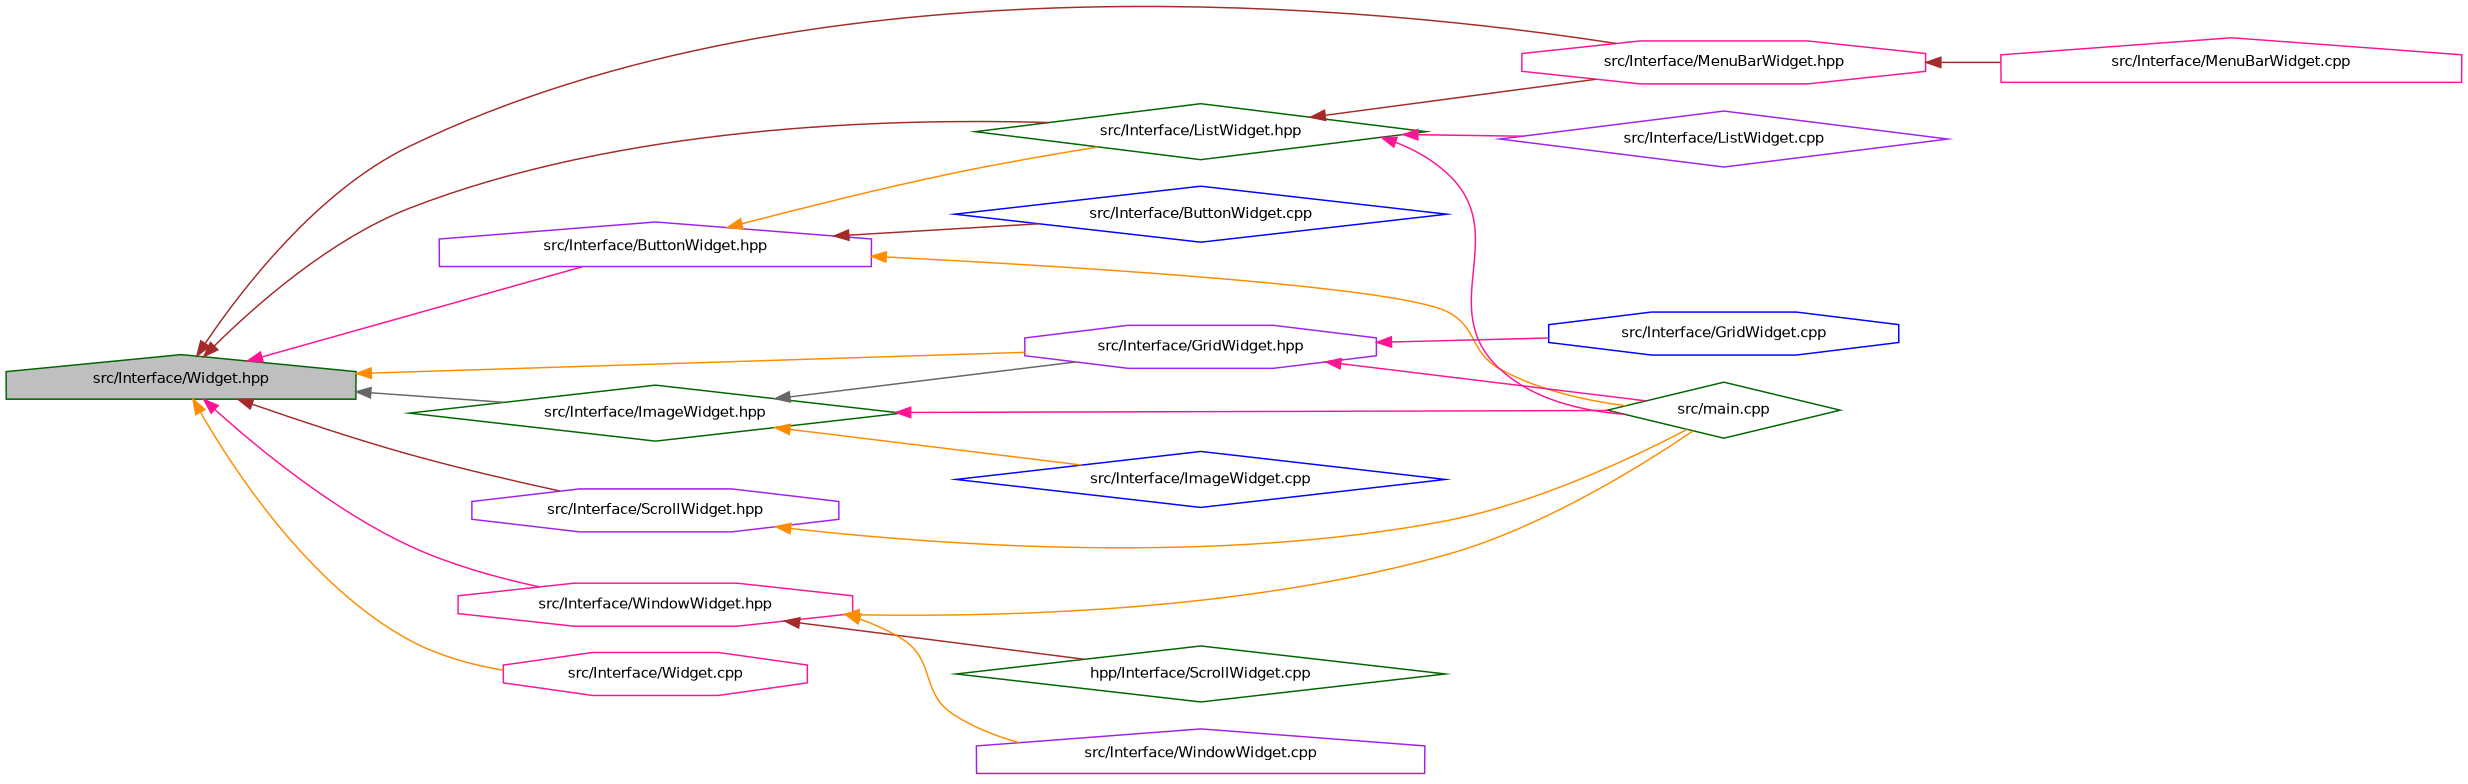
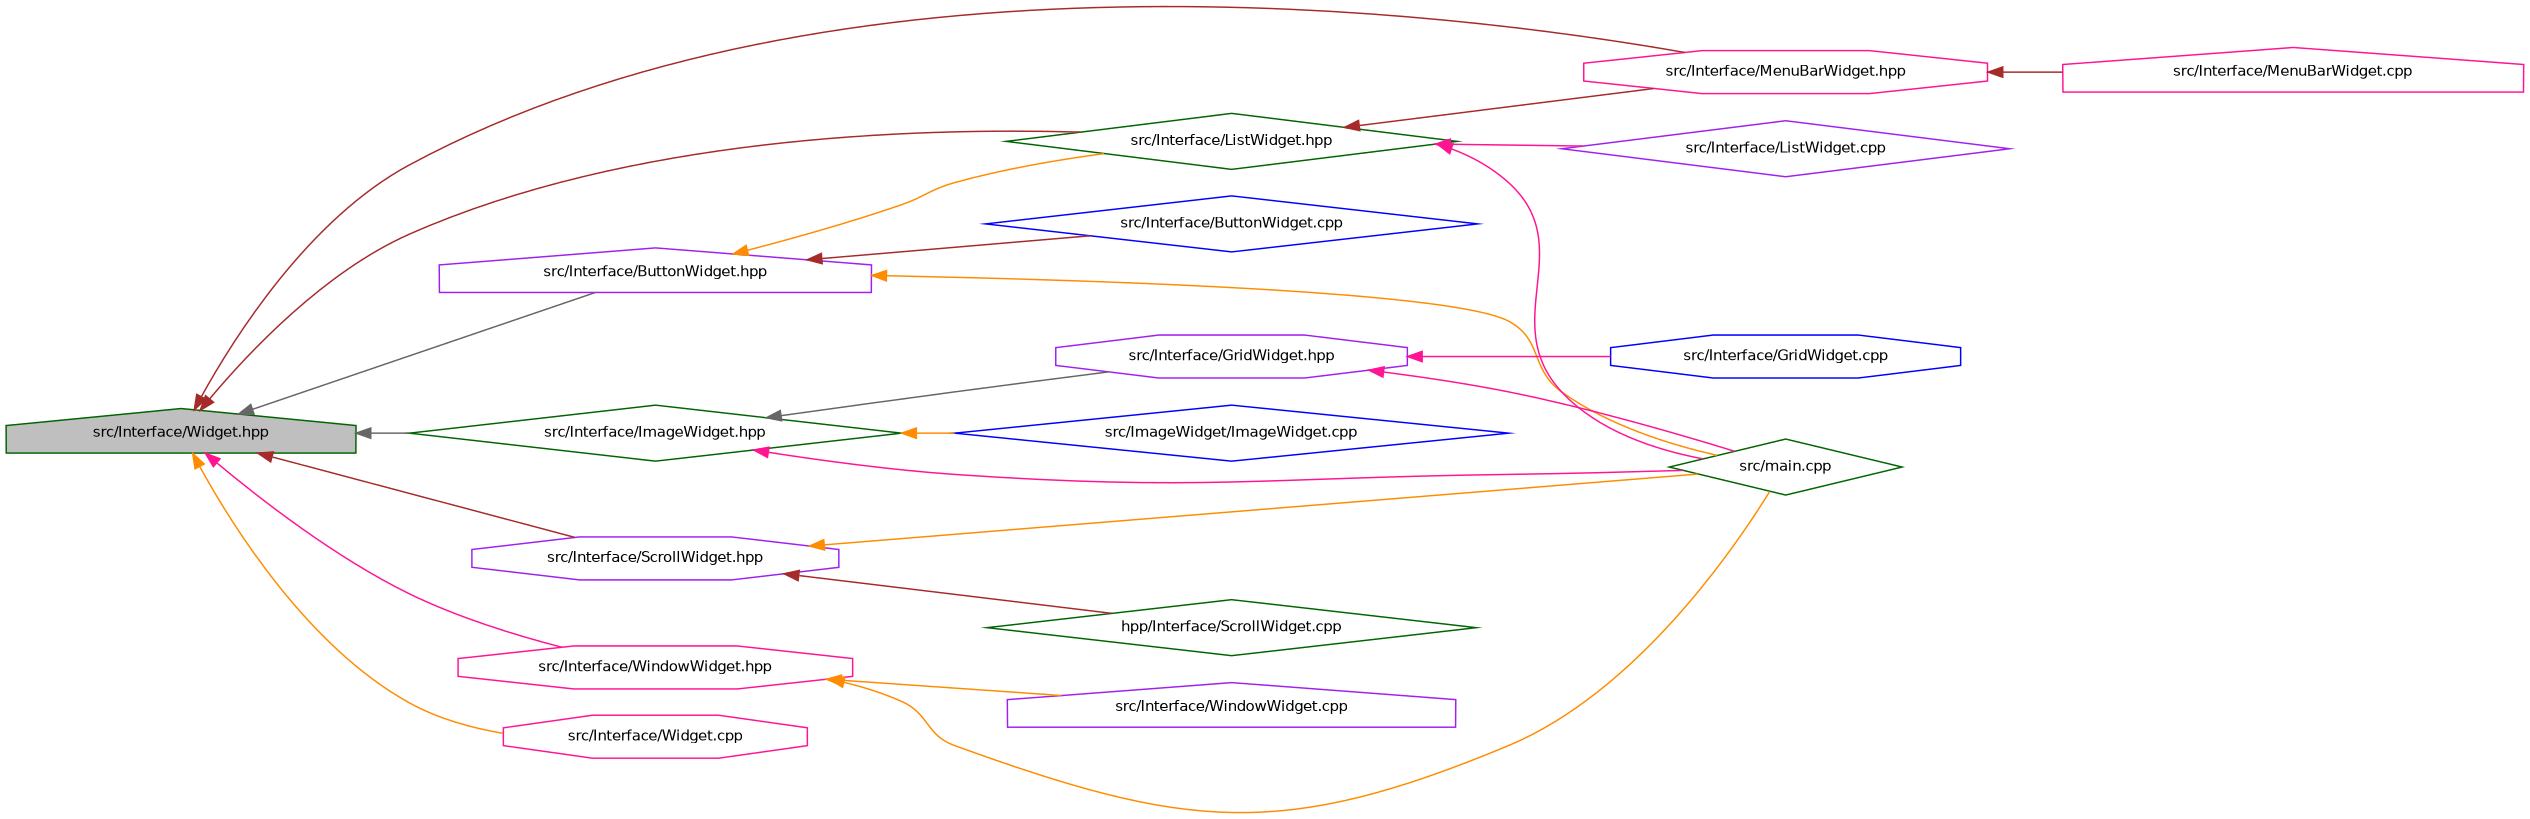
(423, 312) -> (424, 351)
(698, 363) -> none
(1201, 479) -> (1232, 433)
(942, 641) -> (955, 594)
